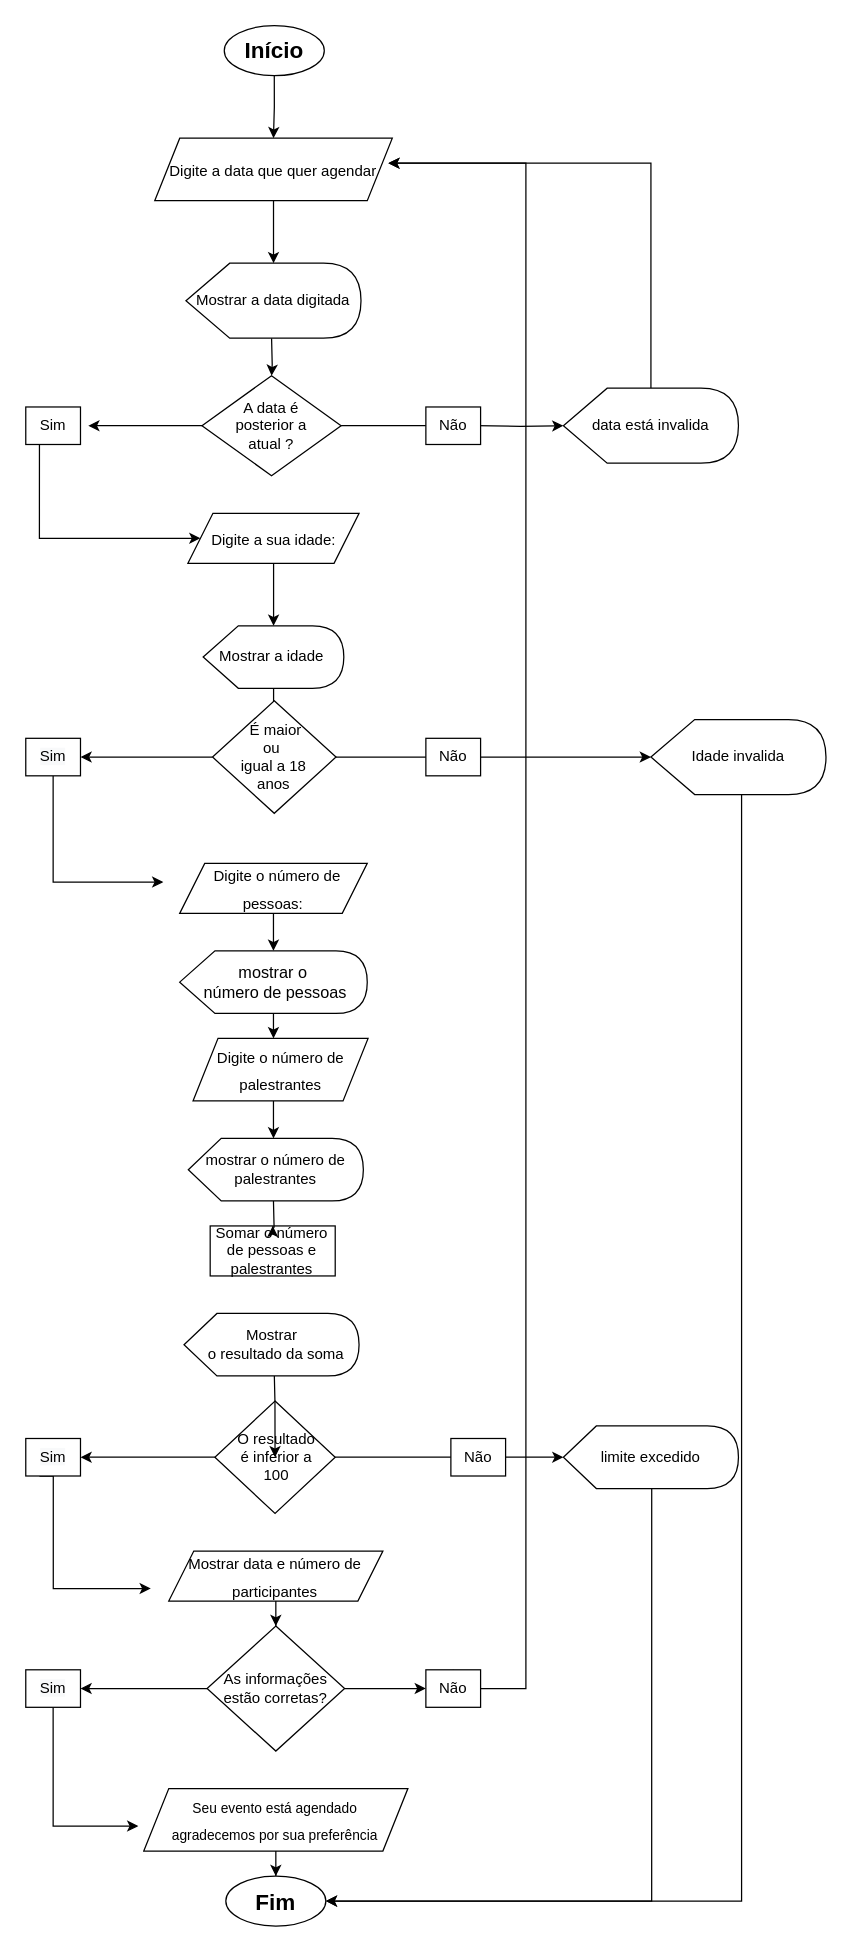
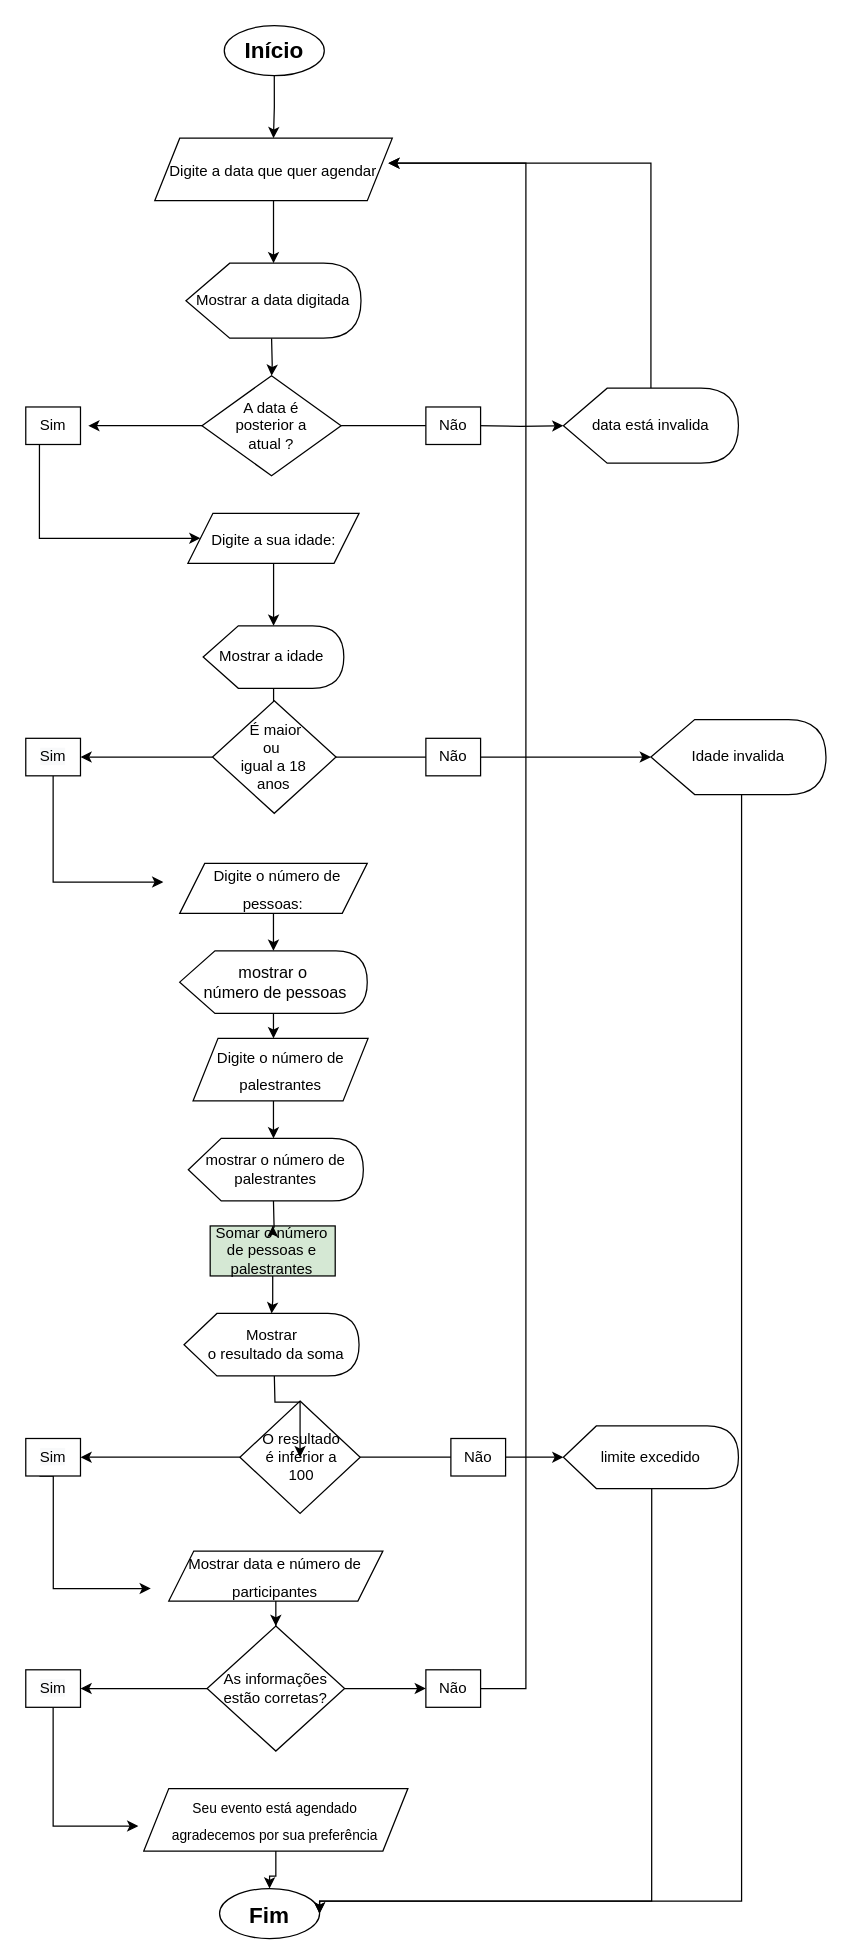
(272, 1251) -> (272, 1251)
none -> (273, 1290)
(275, 1457) -> (300, 1457)
(276, 1901) -> (269, 1913)
